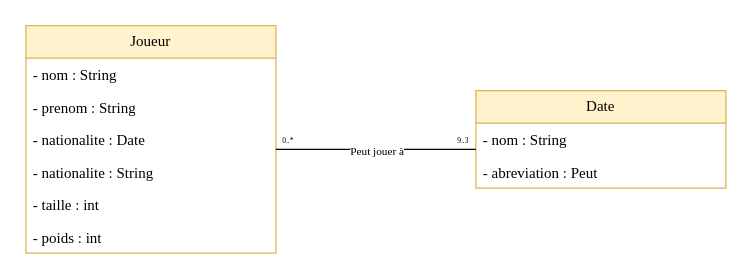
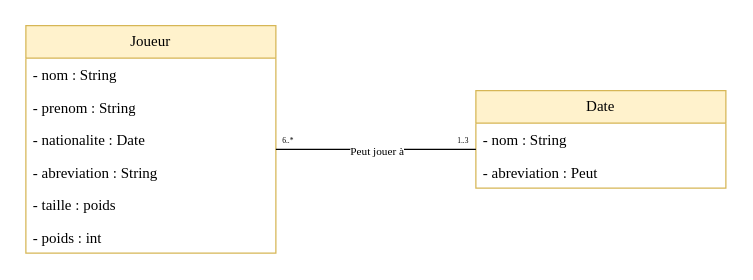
(288, 138) -> (288, 138)
(463, 138) -> (463, 138)
(110, 173) -> (112, 173)
(76, 206) -> (85, 206)
